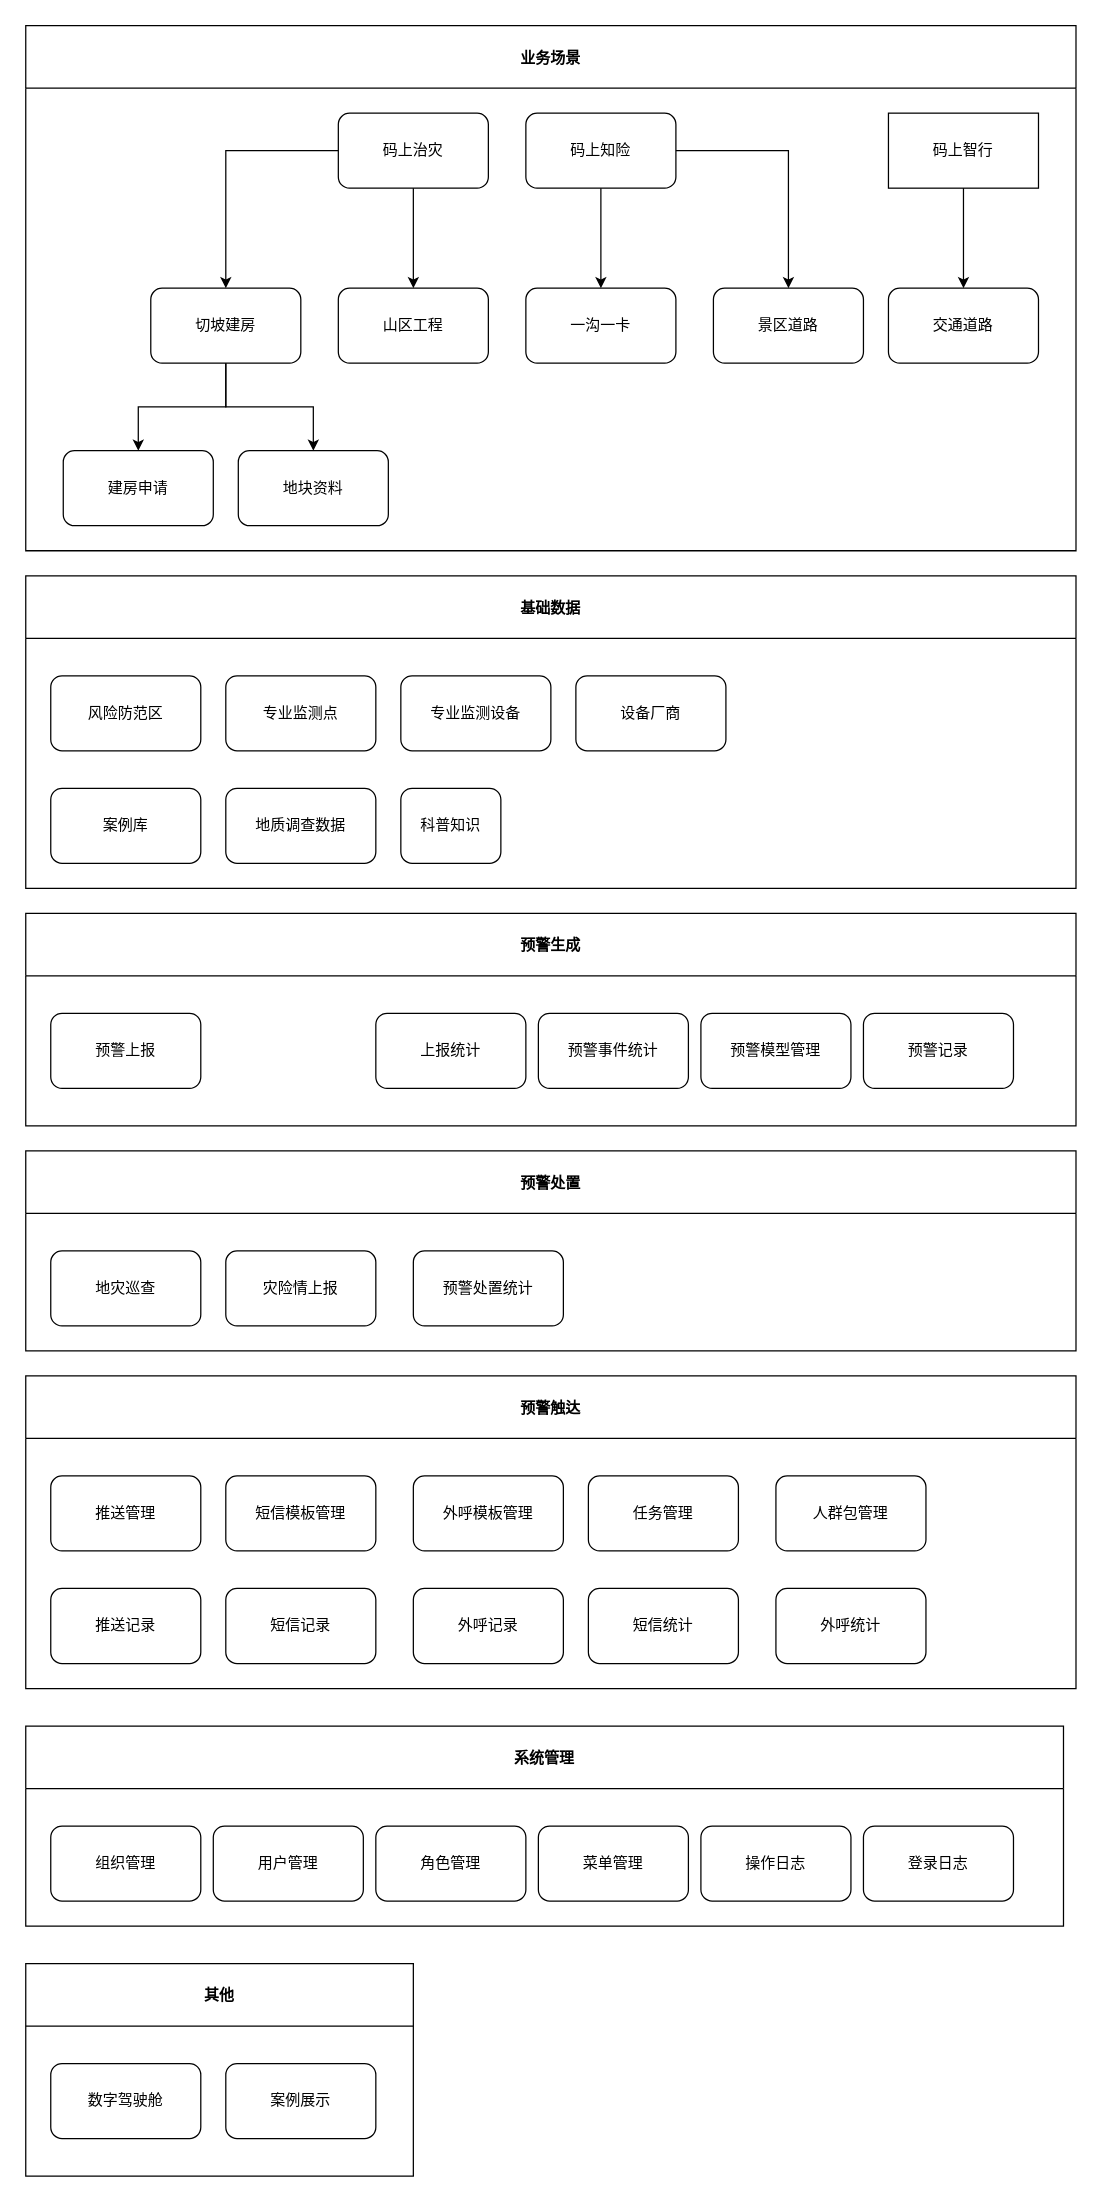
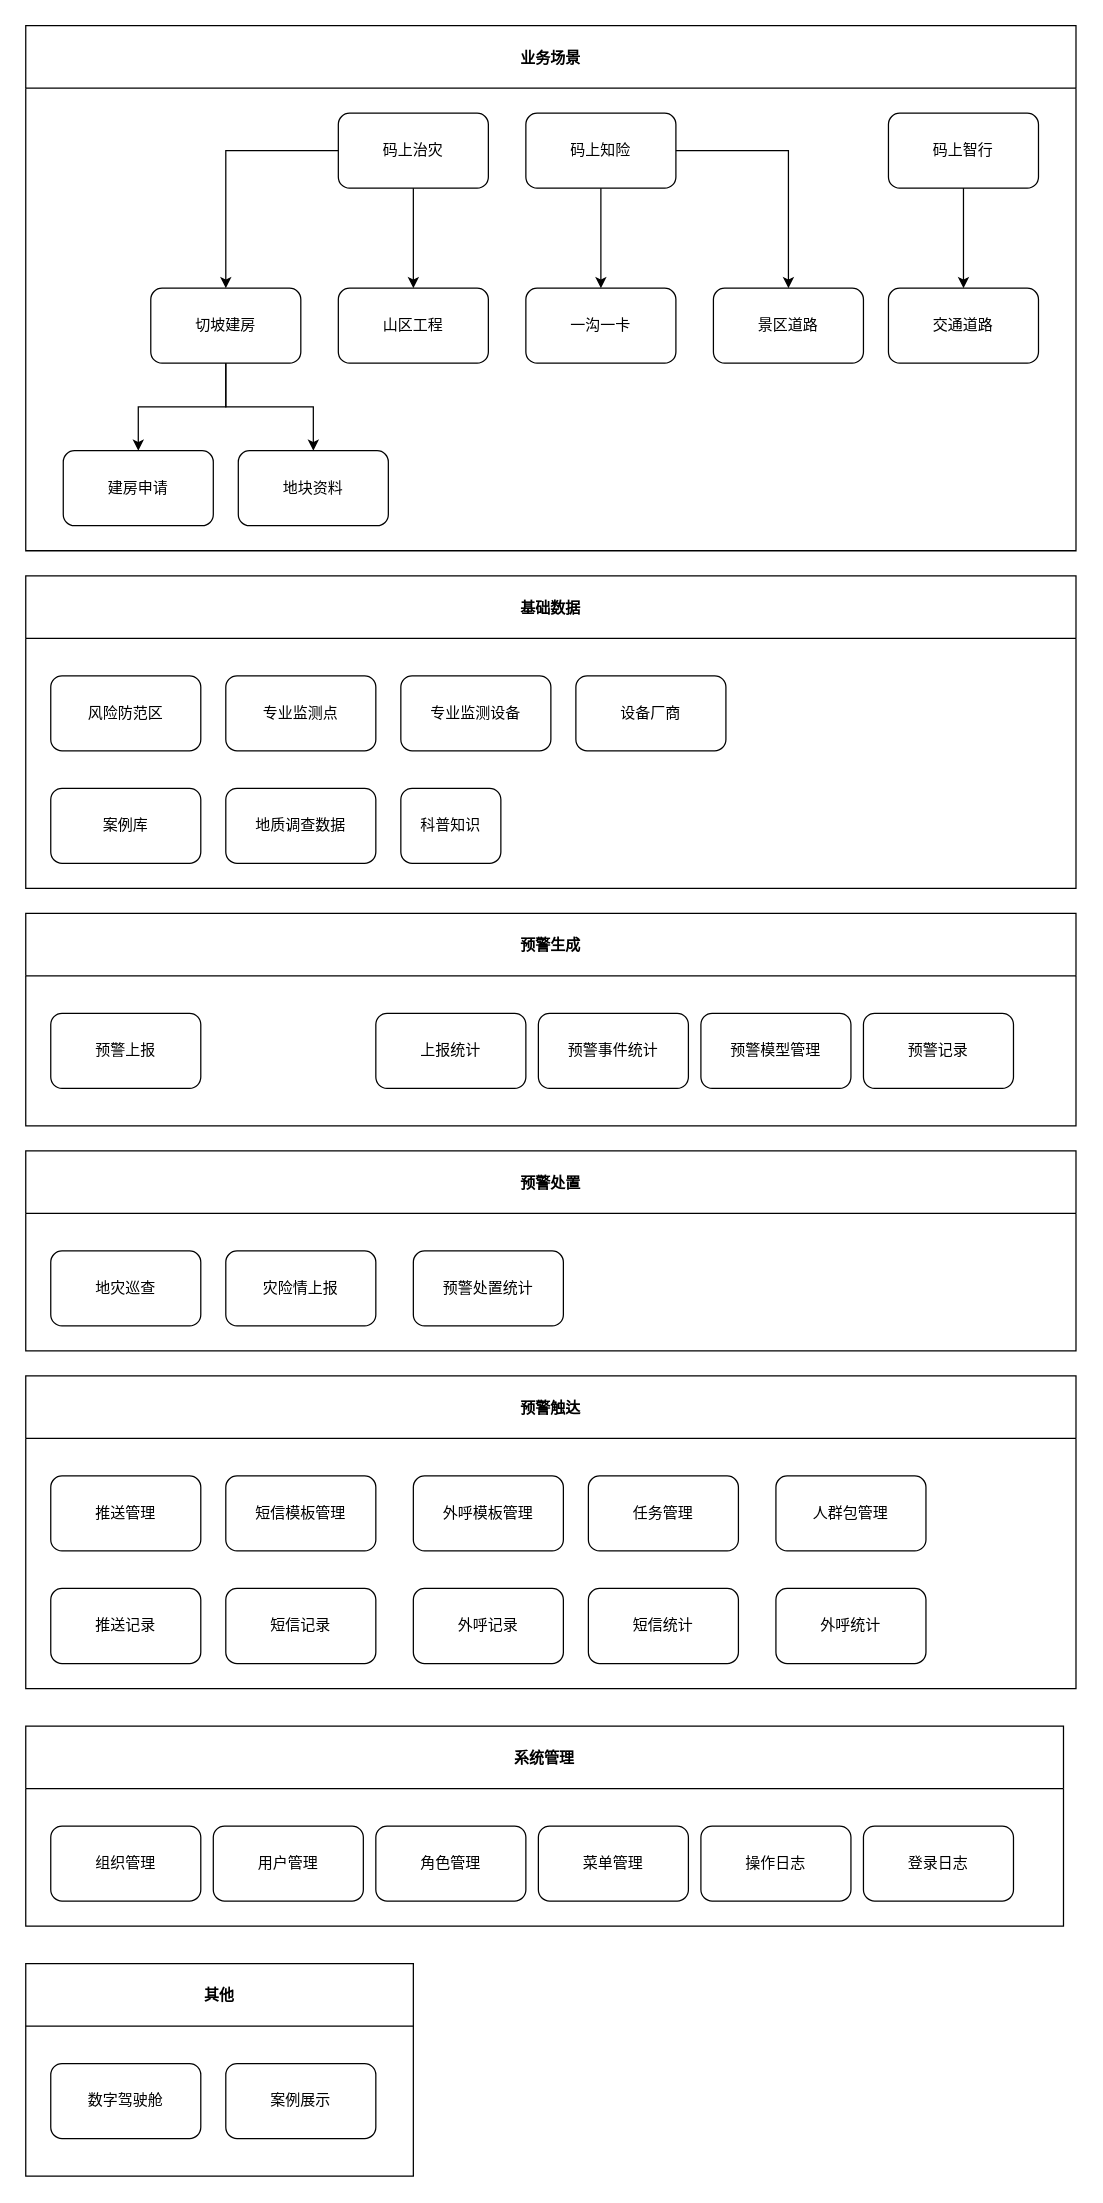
(963, 151) -> (963, 151)
